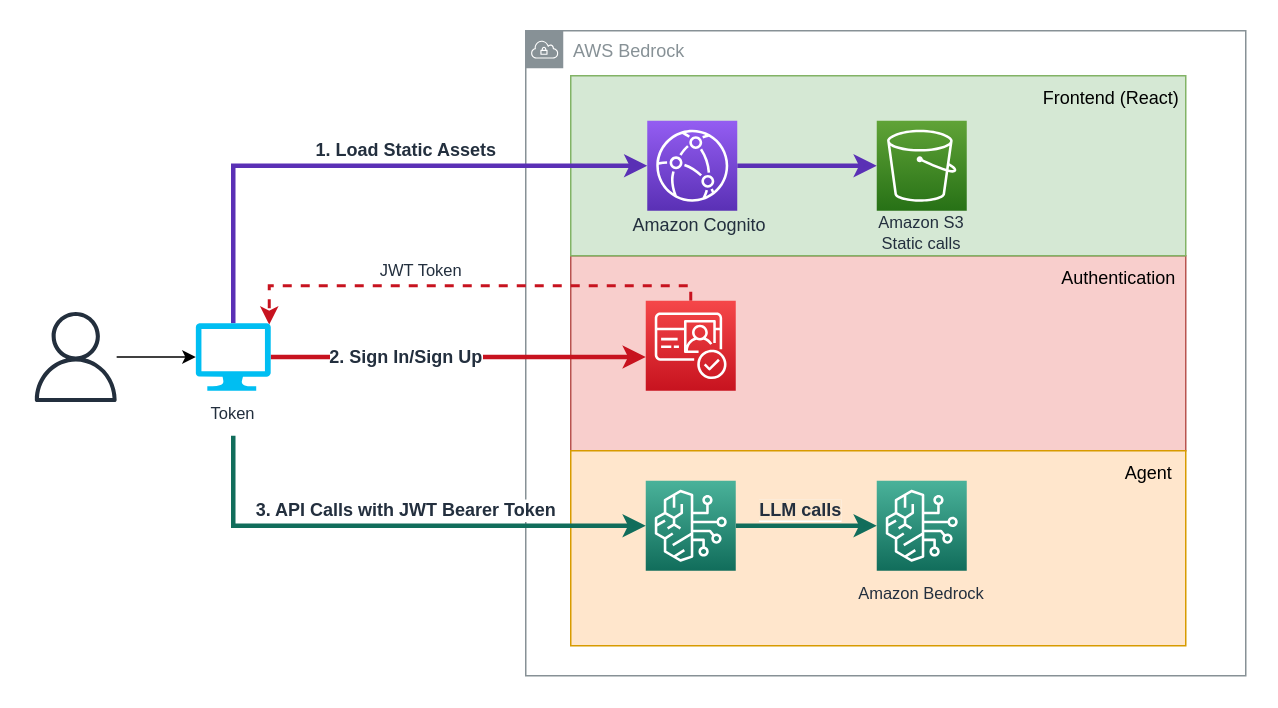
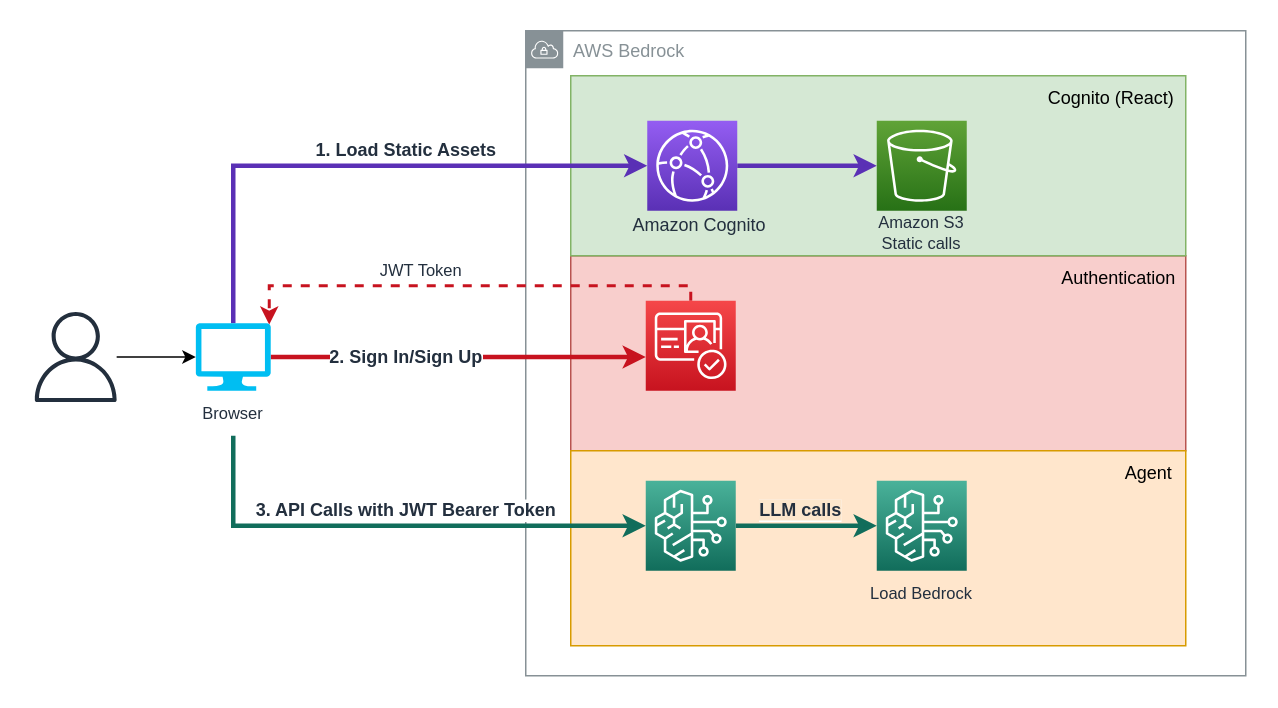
(1112, 98) -> (1112, 98)
(233, 413) -> (233, 413)
(922, 593) -> (922, 593)
